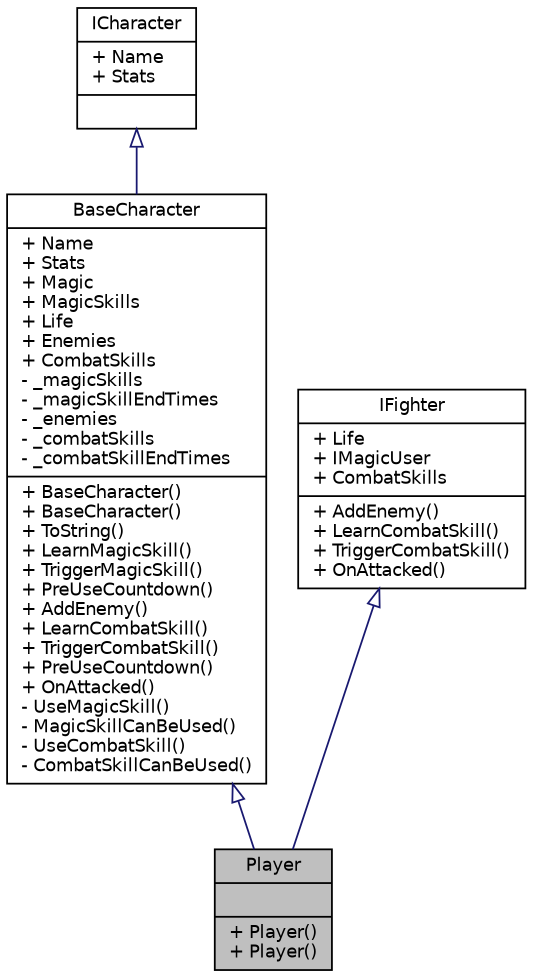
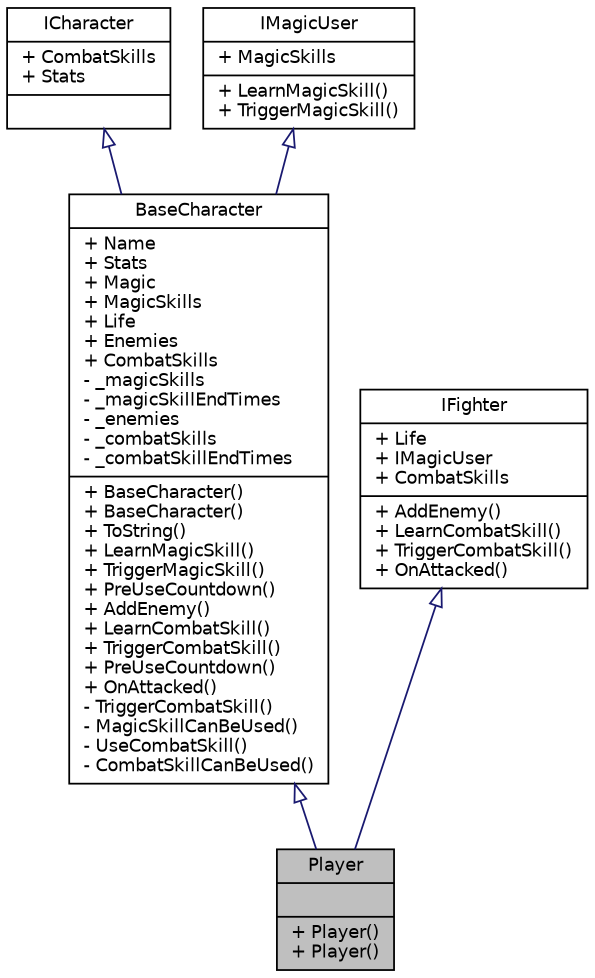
(128, 58) -> (89, 58)
none -> (309, 68)
(96, 707) -> (178, 707)
